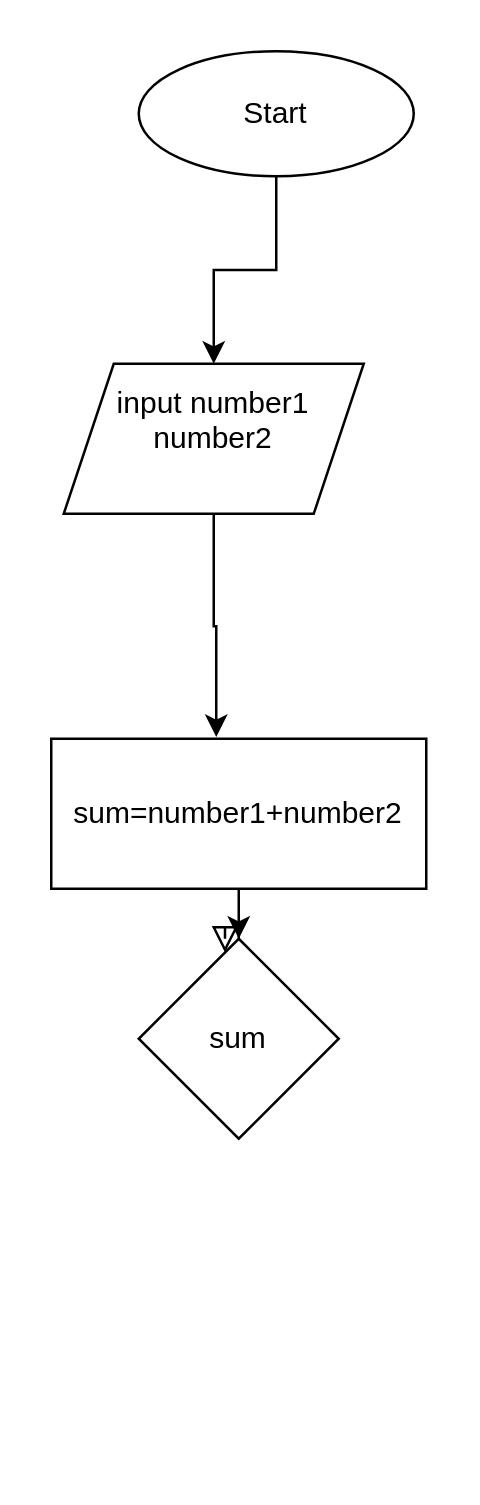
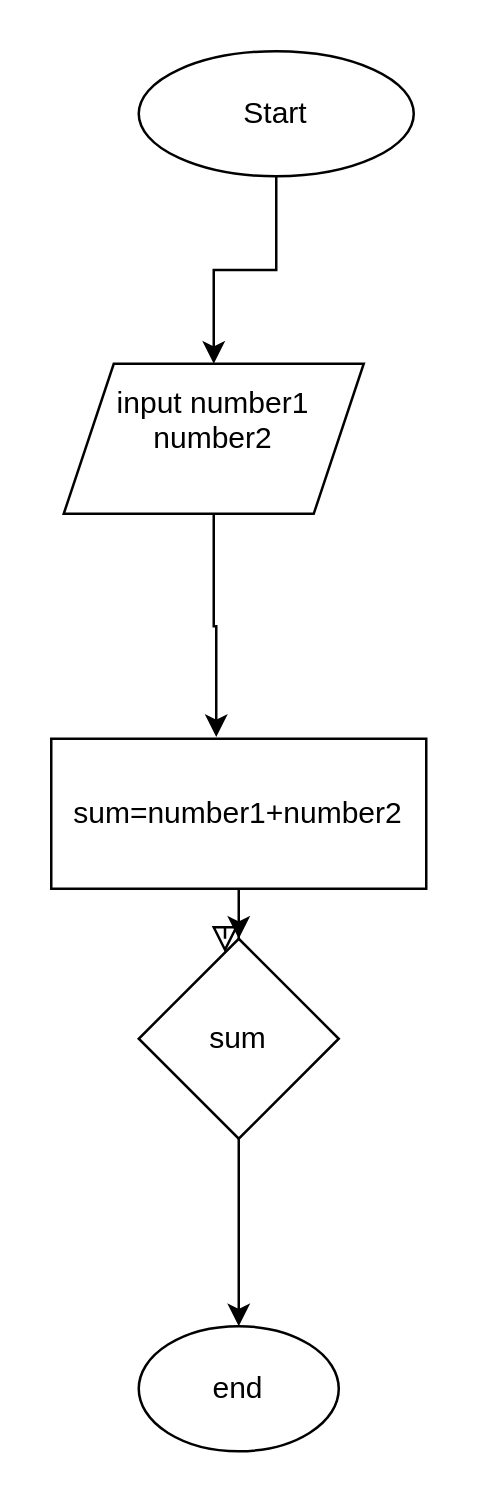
none -> (239, 1224)
none -> (239, 1389)
